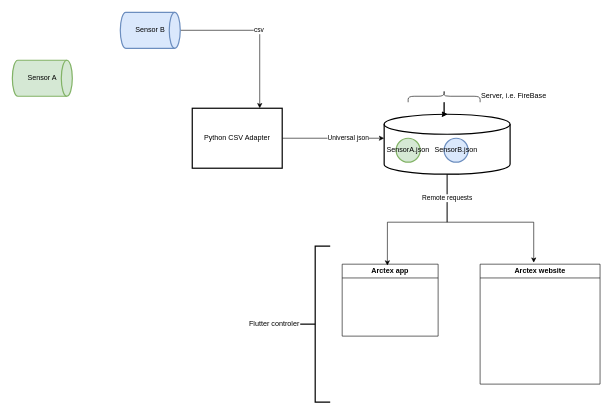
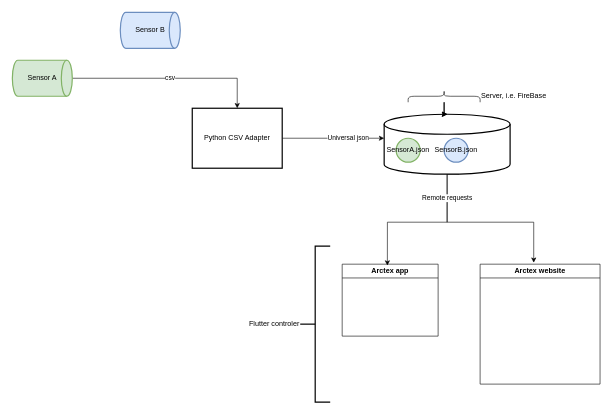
(257, 30) -> none
none -> (169, 78)
